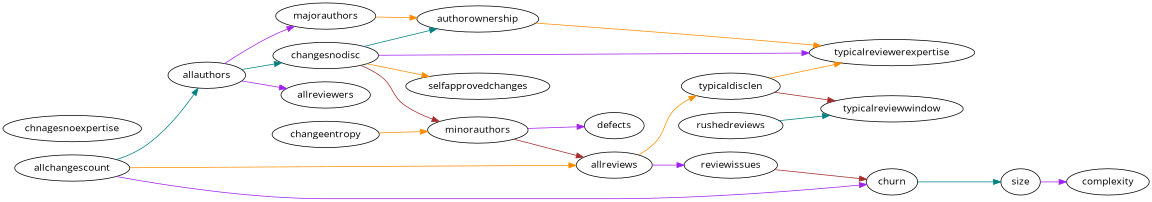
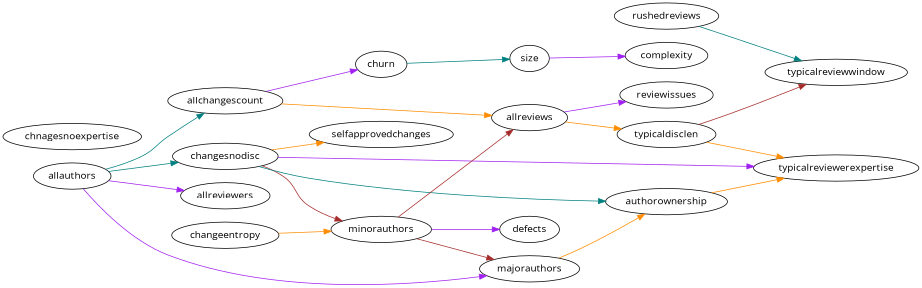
(161, 133) -> (154, 148)
(817, 174) -> none
none -> (452, 248)
